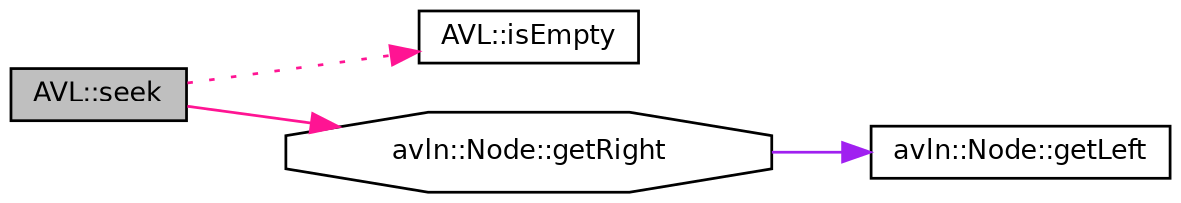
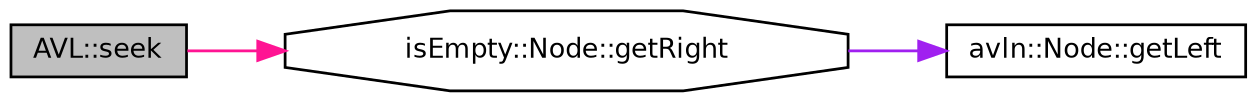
(529, 37) -> none
(529, 152) -> (567, 51)
